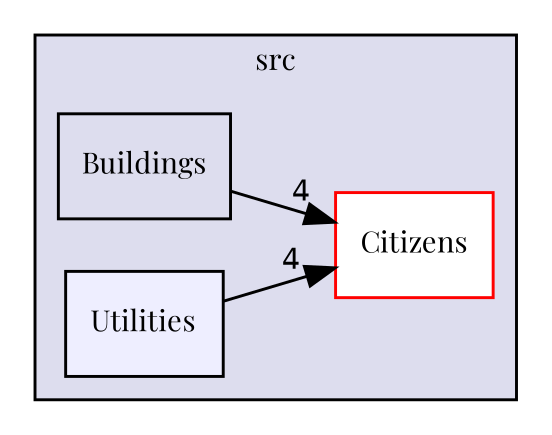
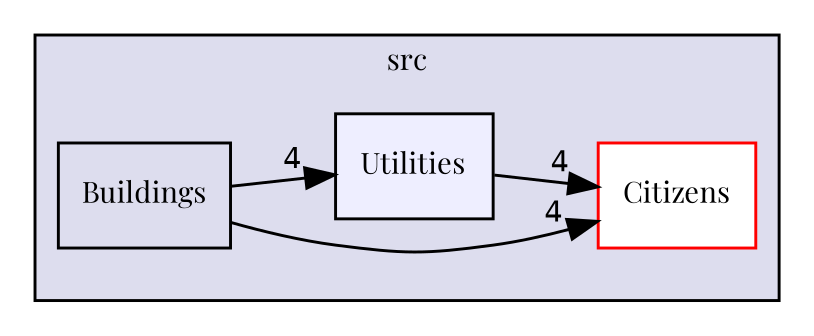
none -> (268, 182)
